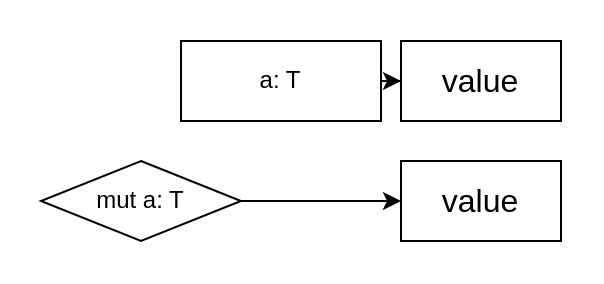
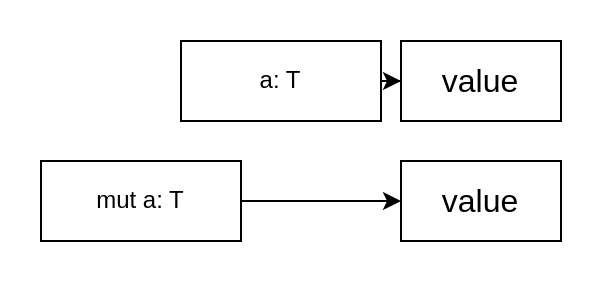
(141, 201) -> (141, 201)
